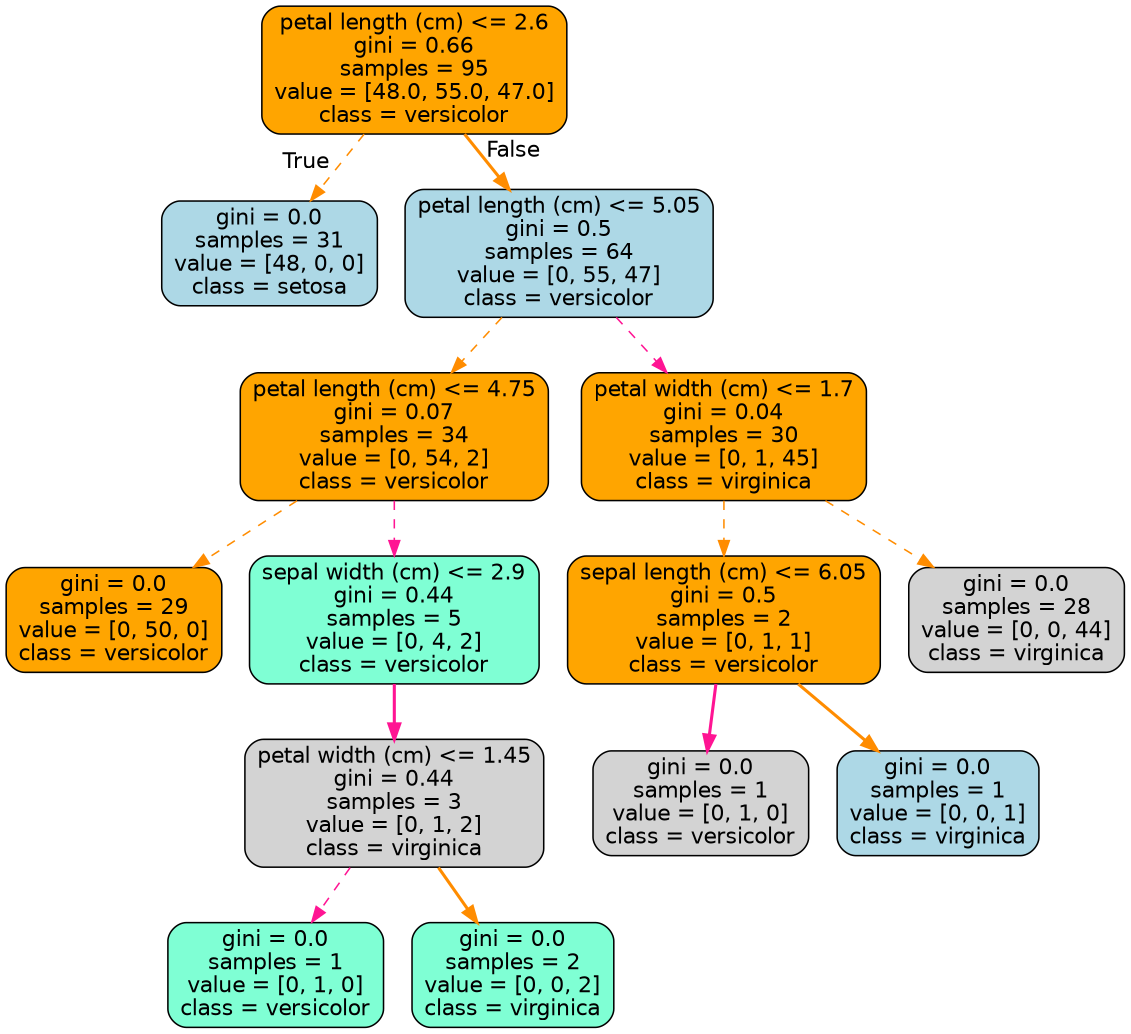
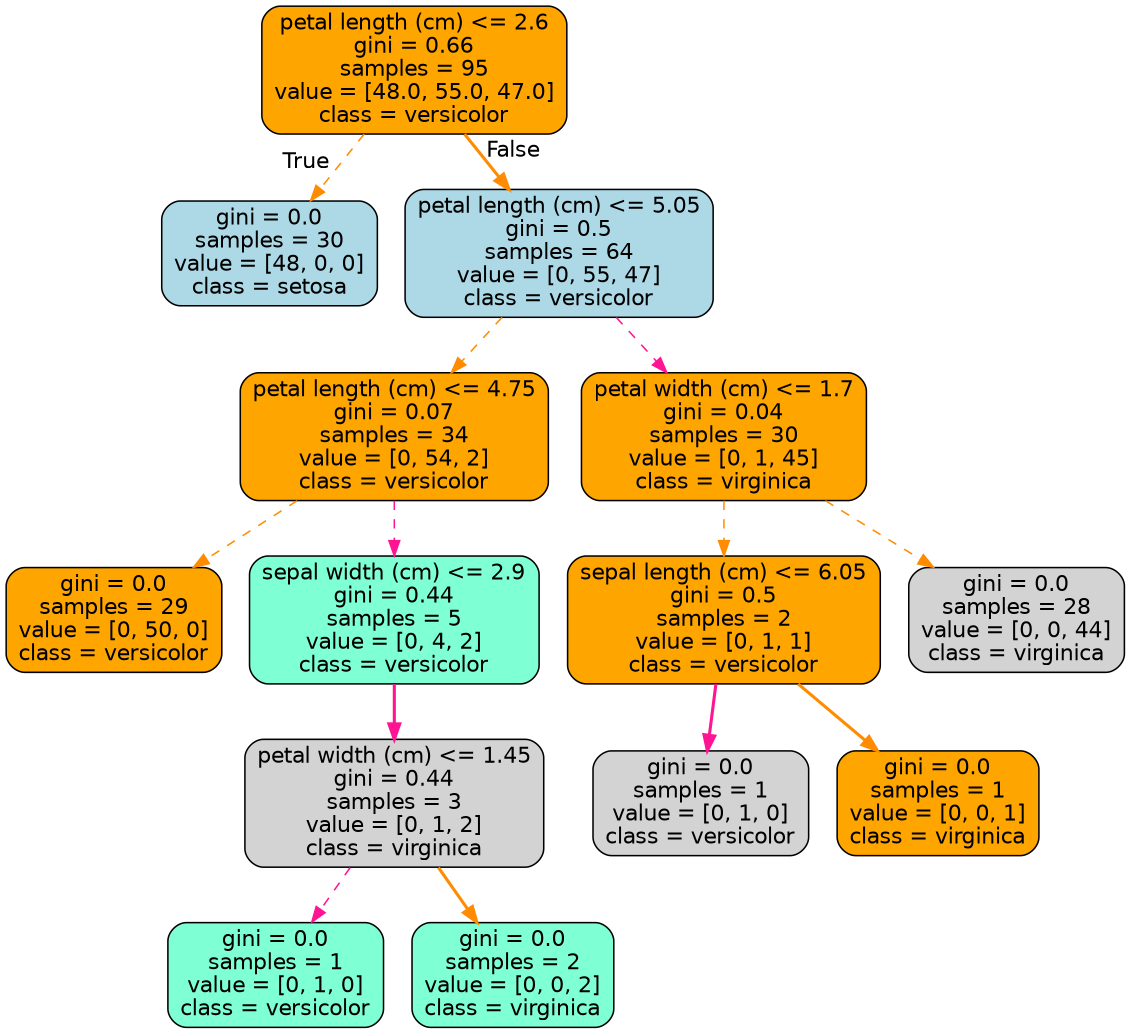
(270, 253) -> (270, 253)
(938, 803) -> (938, 803)
